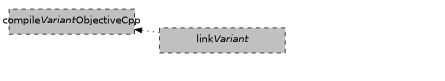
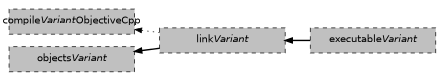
none -> (373, 40)
none -> (72, 59)
